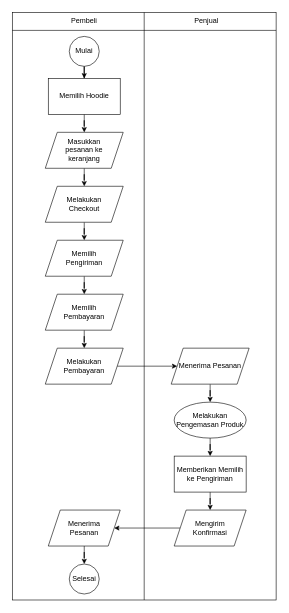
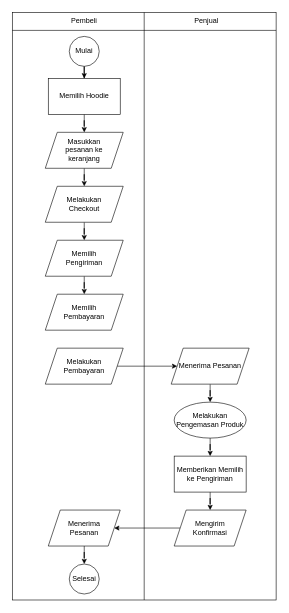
(84, 339) -> none
